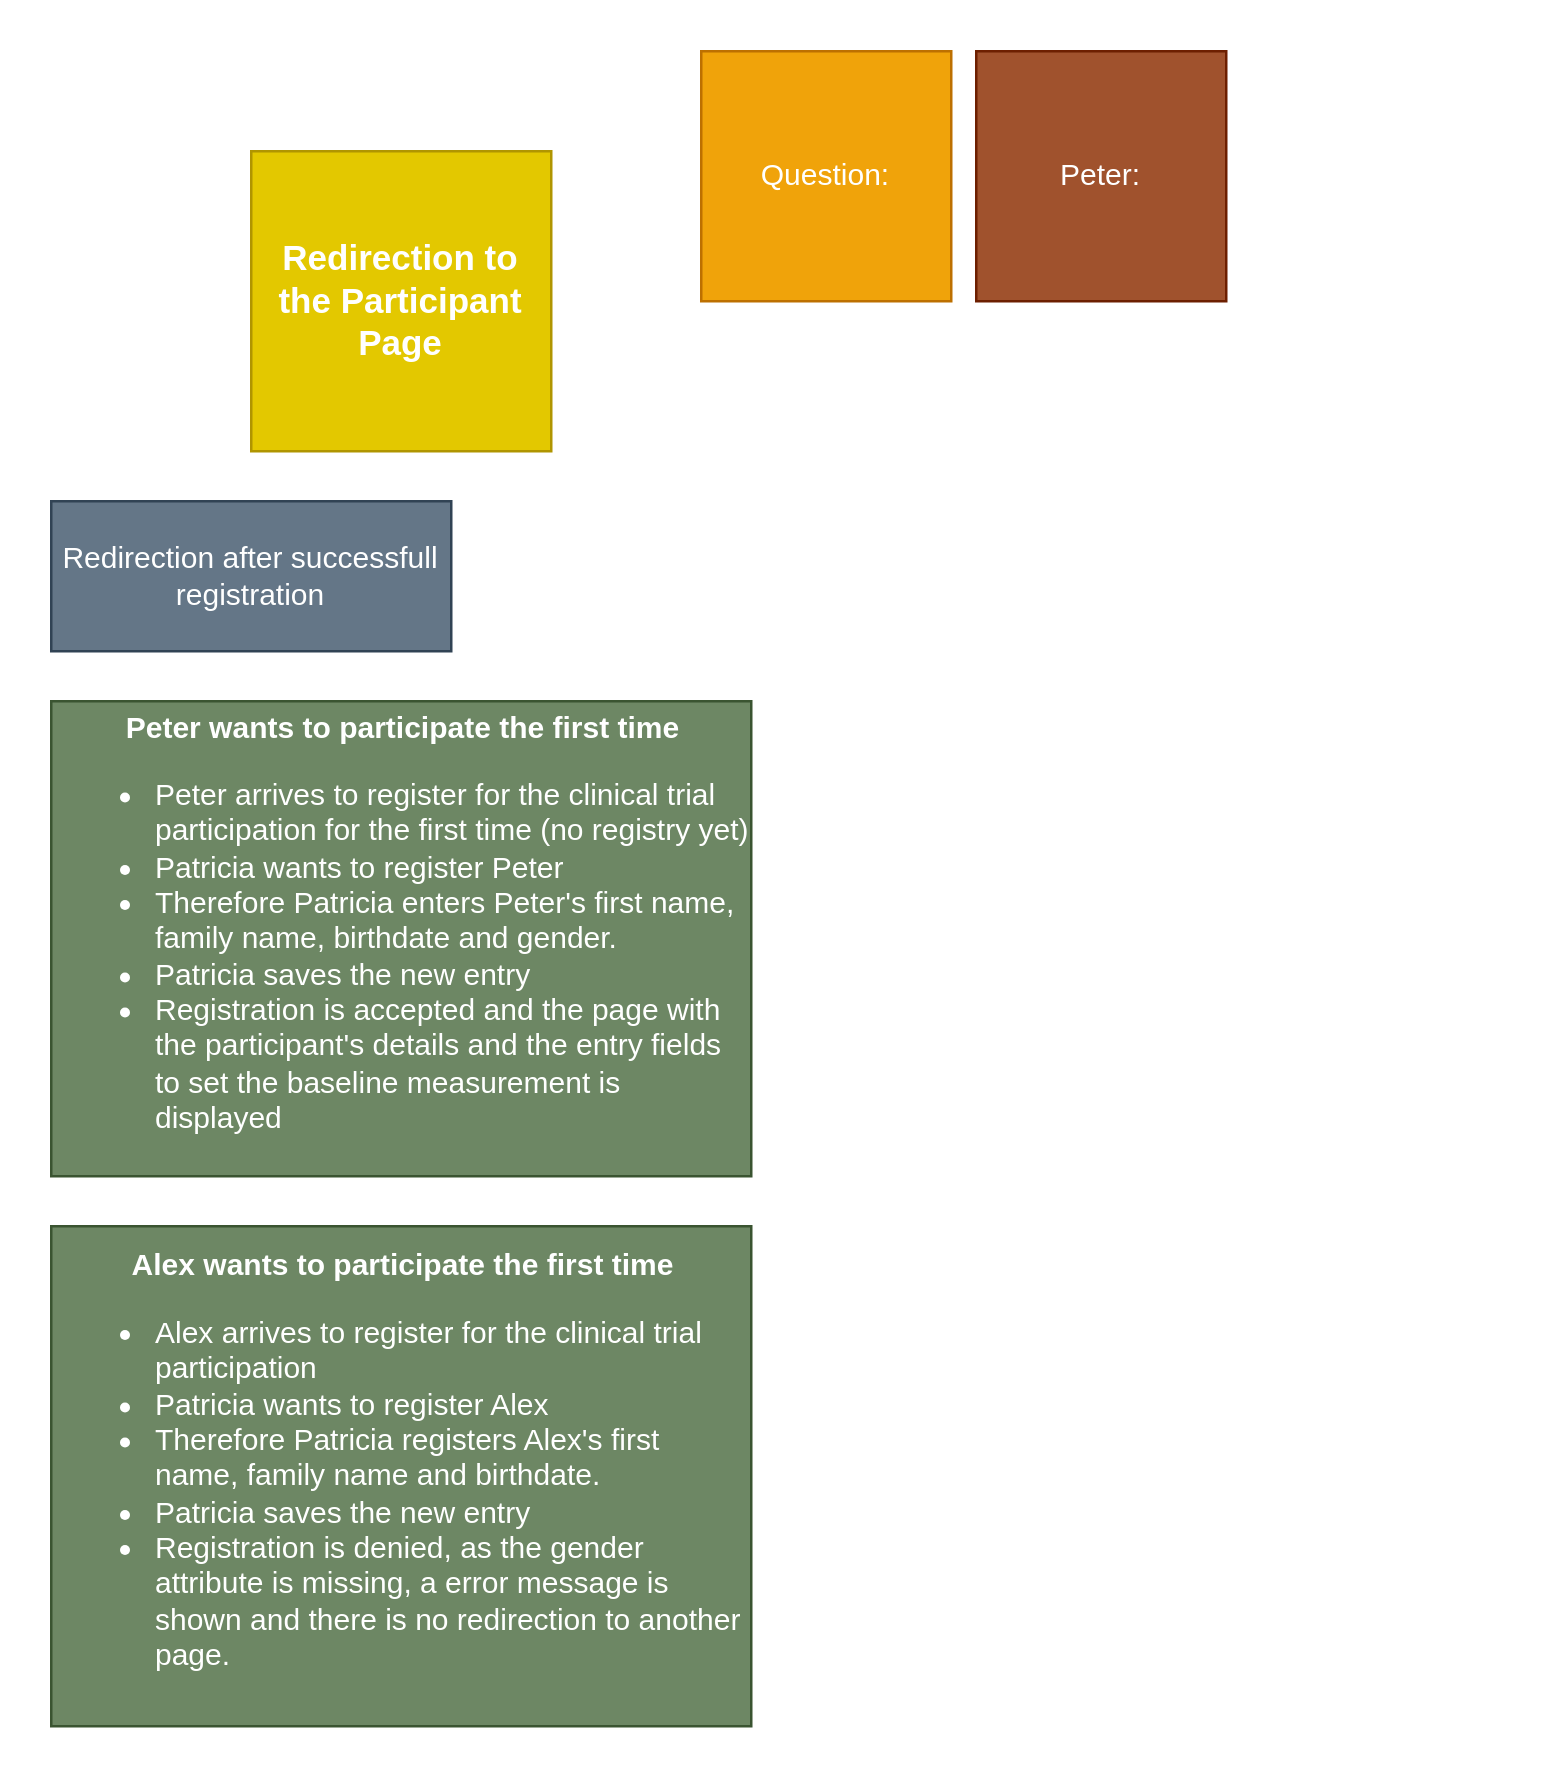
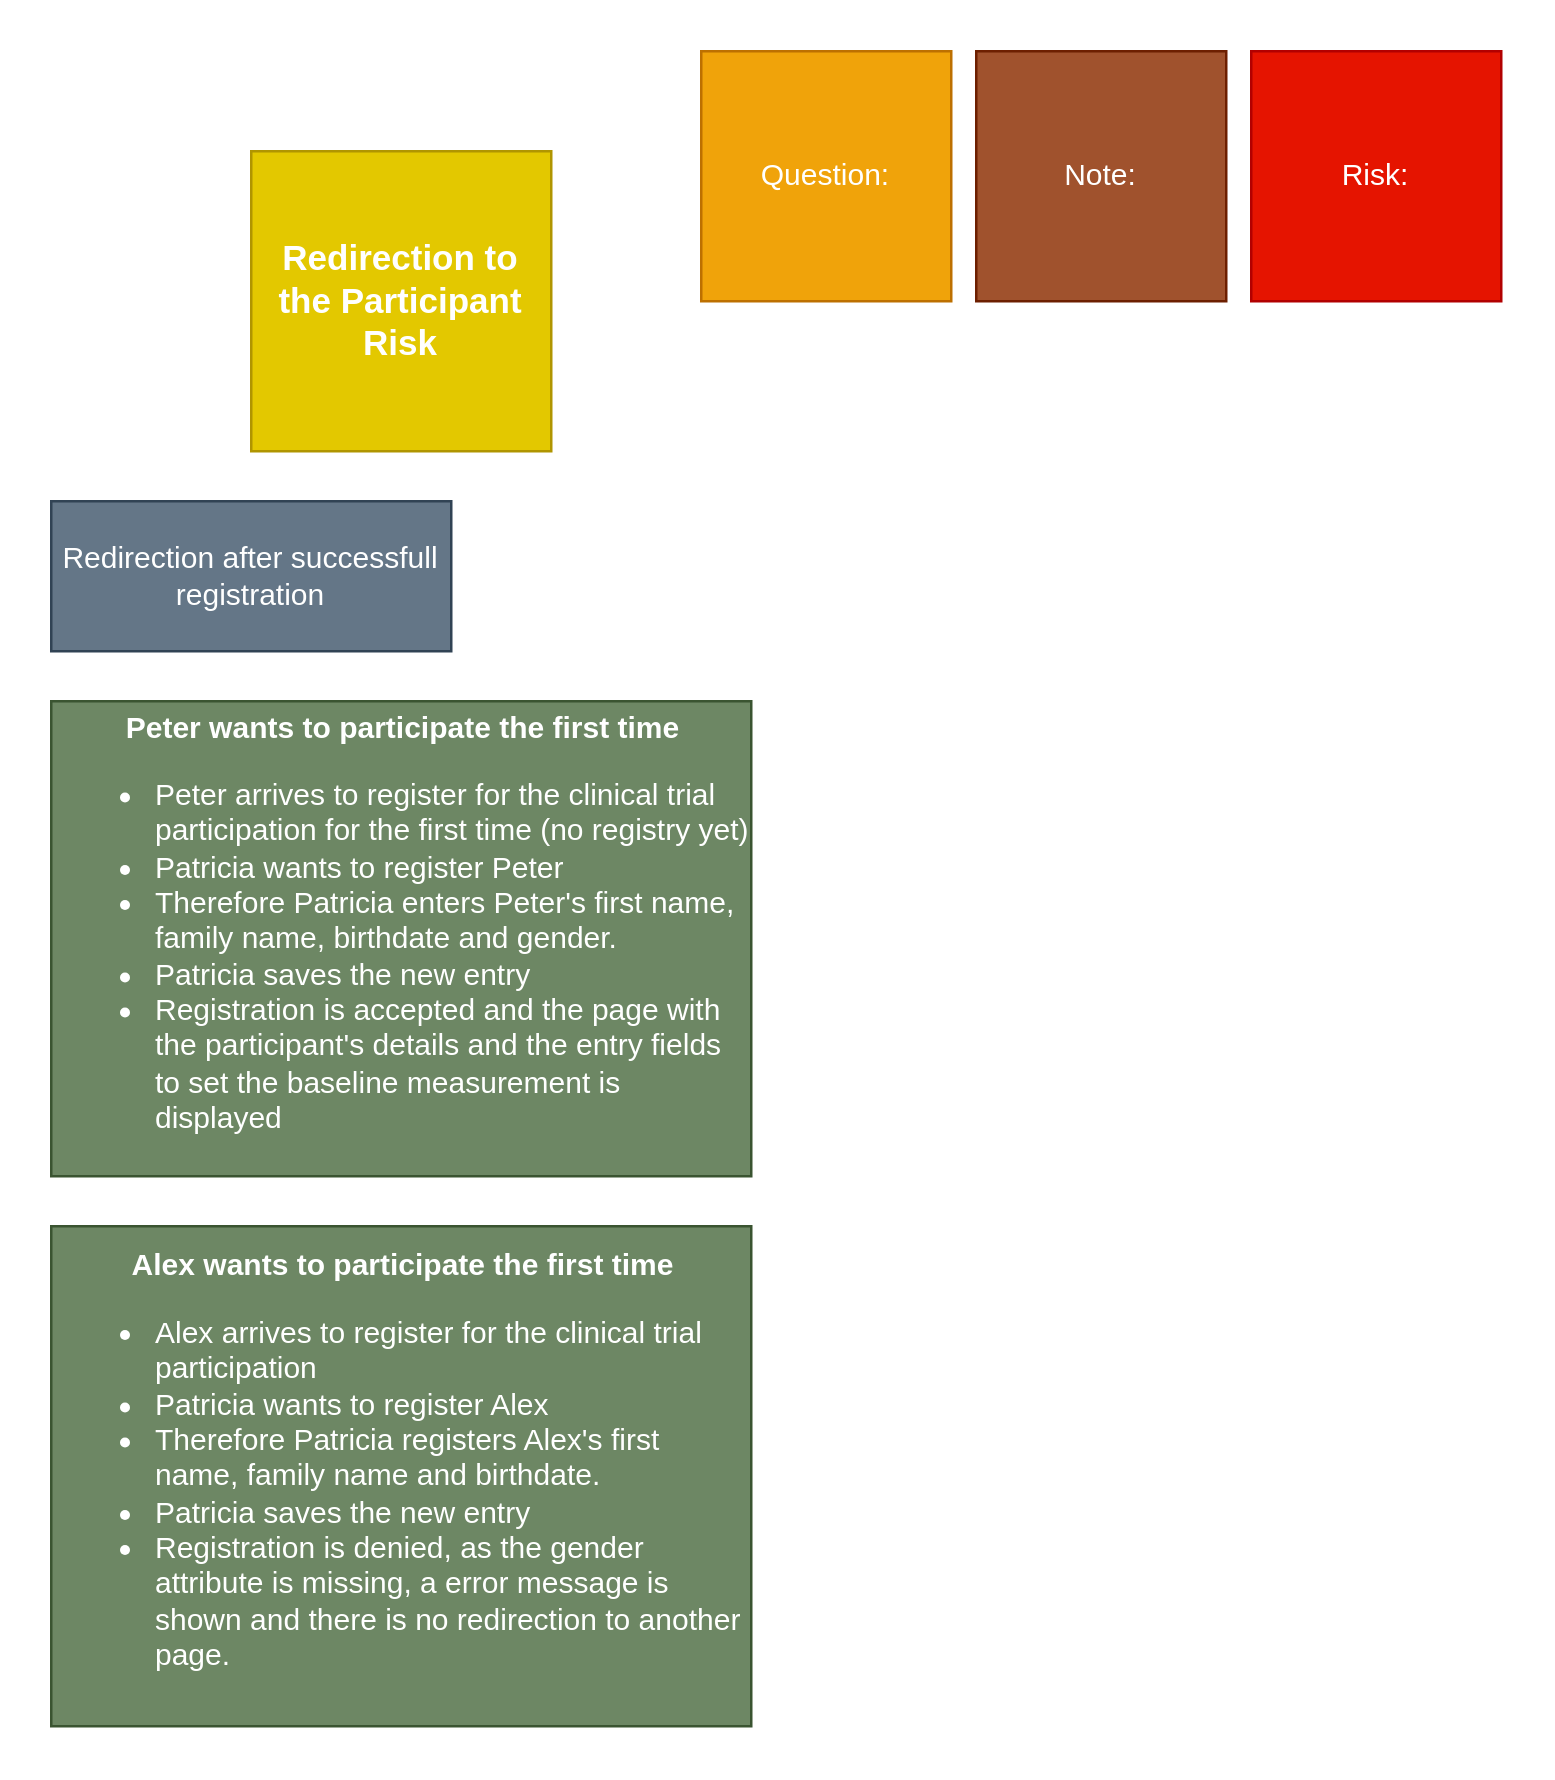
(1101, 176) -> (1101, 176)
none -> (1376, 176)
(401, 301) -> (401, 301)
